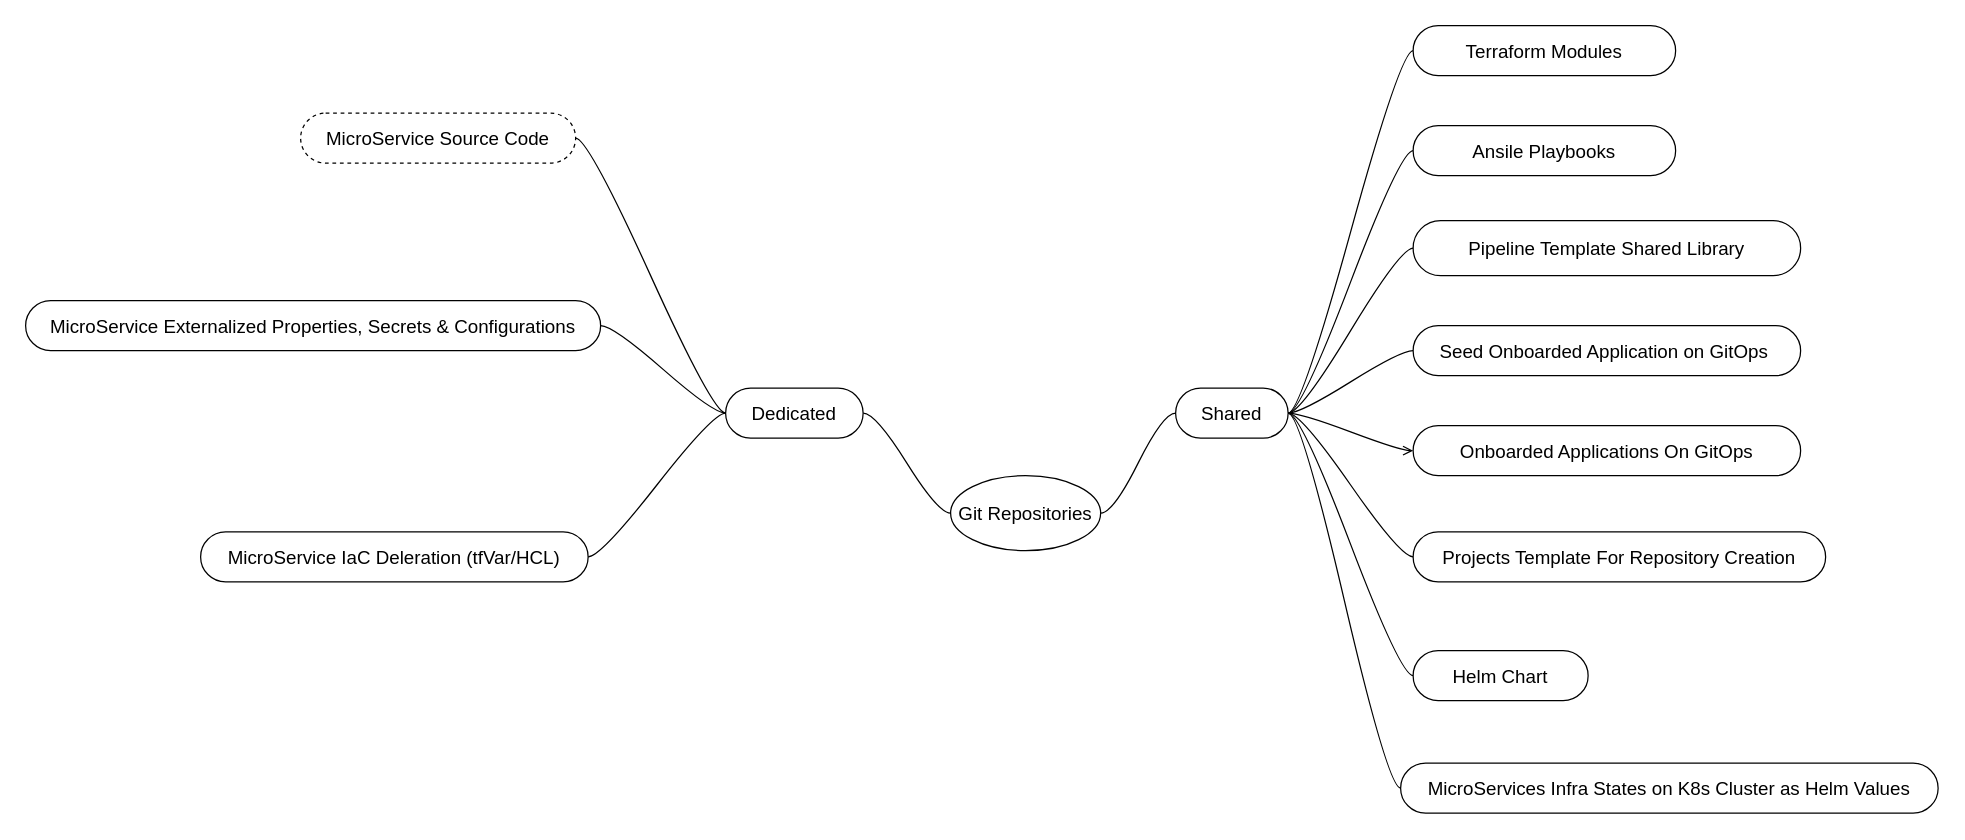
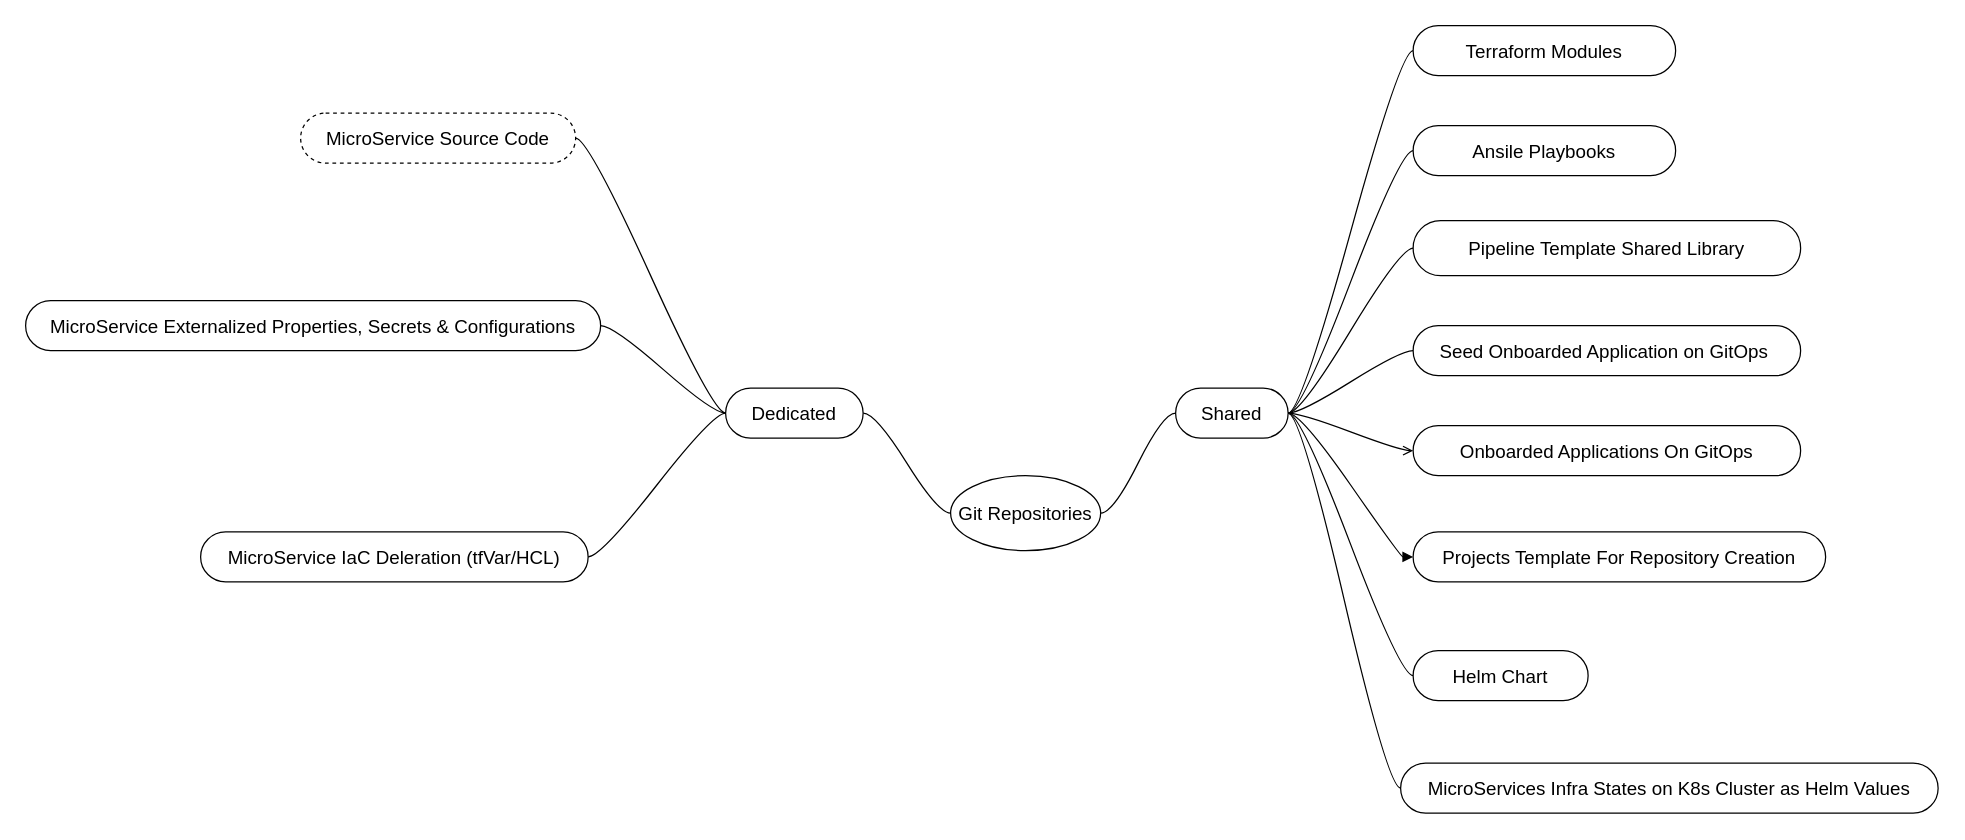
(1389, 536) -> (1385, 534)
